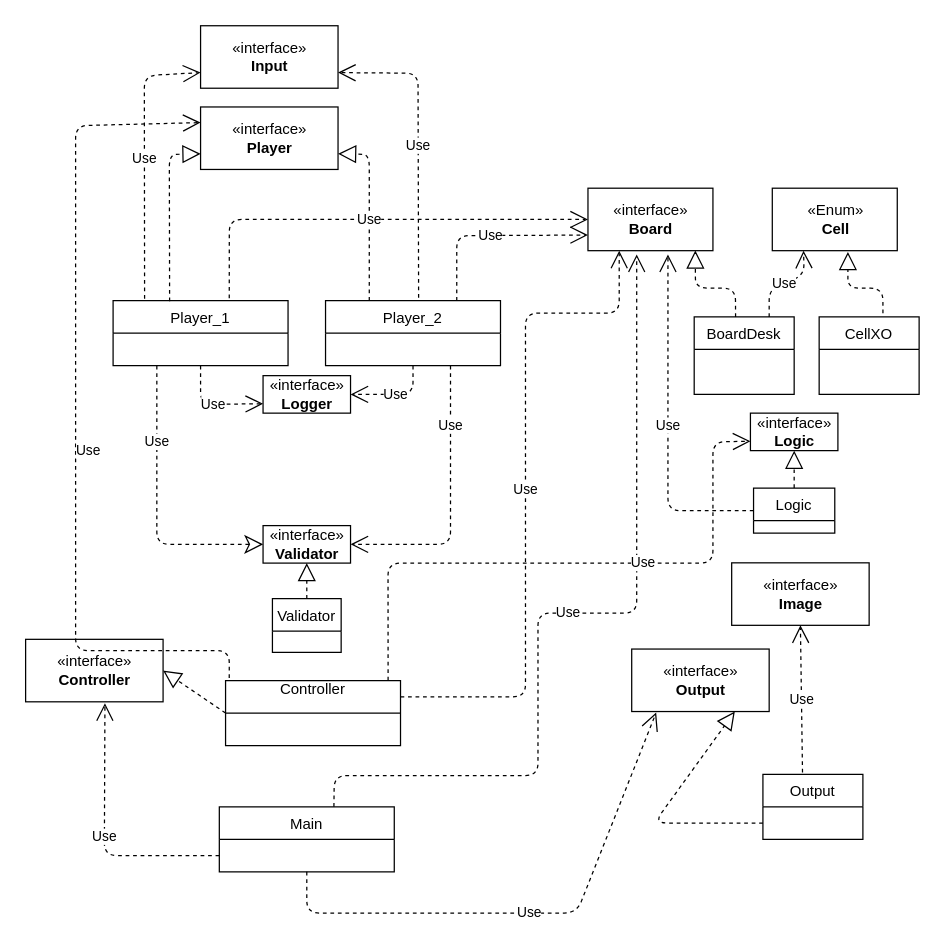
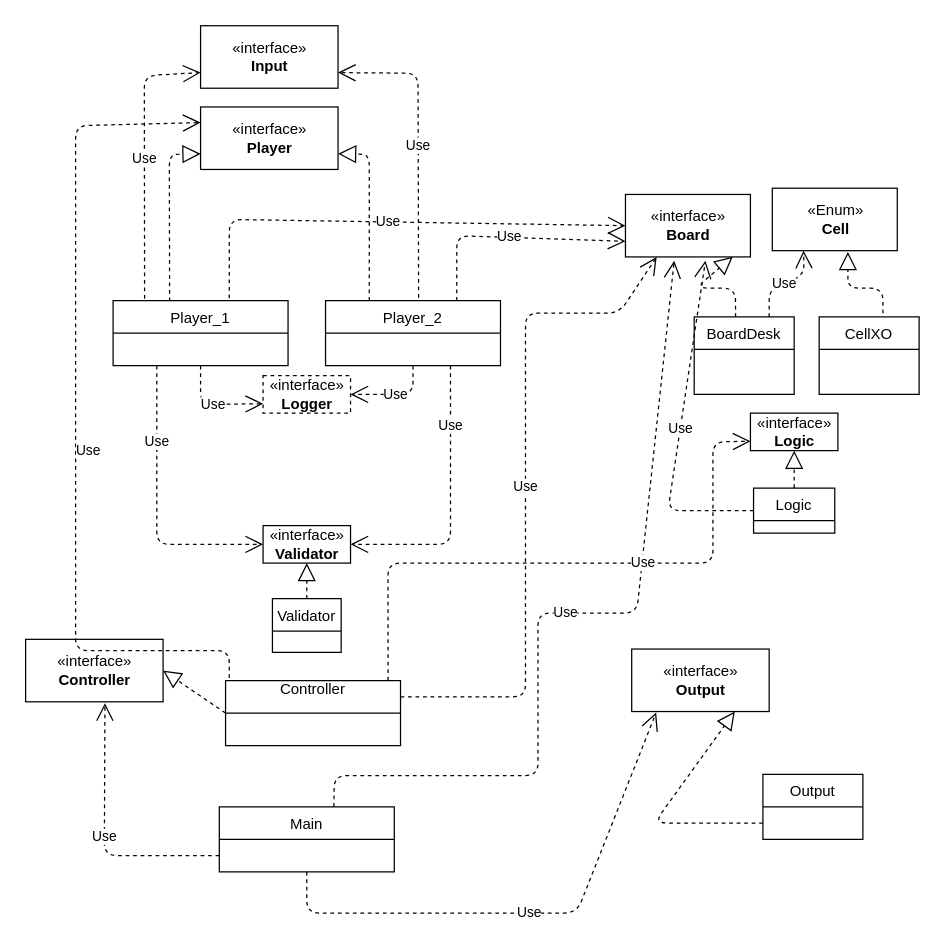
(651, 219) -> (688, 226)
(307, 394) -> (307, 394)
(248, 544) -> (252, 544)
(801, 594) -> none
(802, 700) -> none
